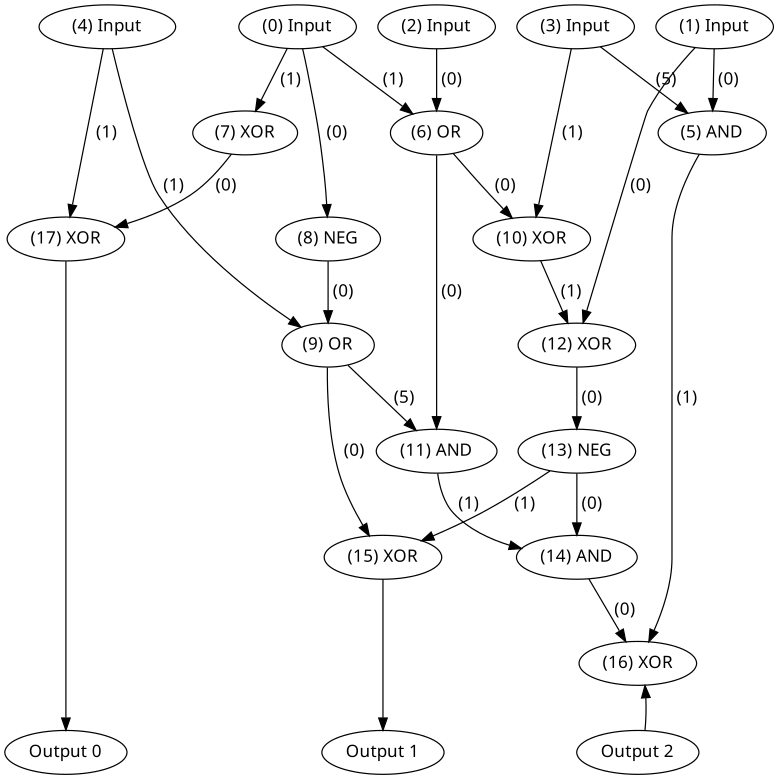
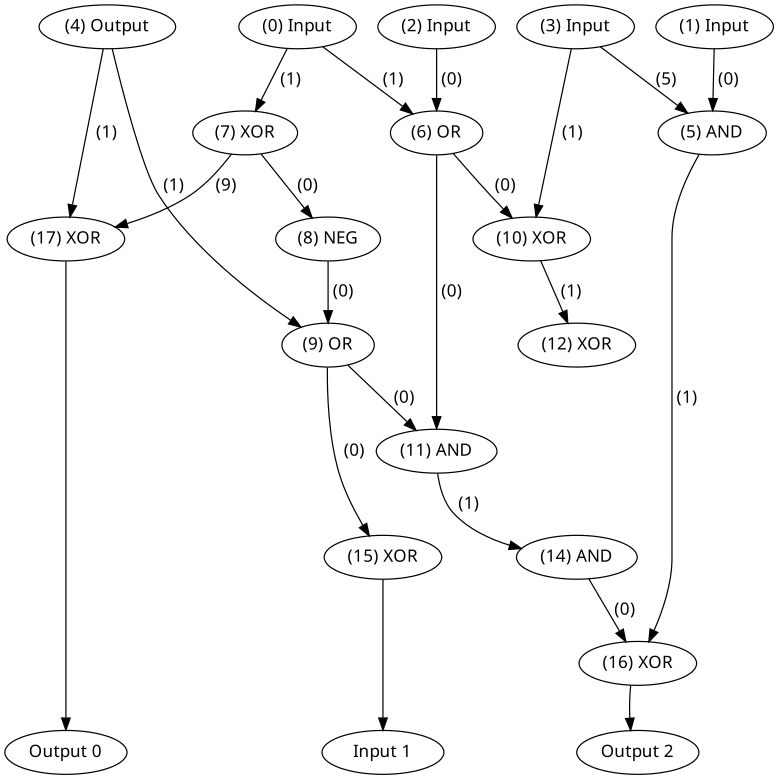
(107, 27) -> (107, 27)
(318, 126) -> (283, 181)
(628, 173) -> none
(224, 186) -> (224, 186)
(402, 398) -> (402, 398)
(577, 451) -> none
(646, 714) -> (630, 702)
(383, 752) -> (383, 752)
